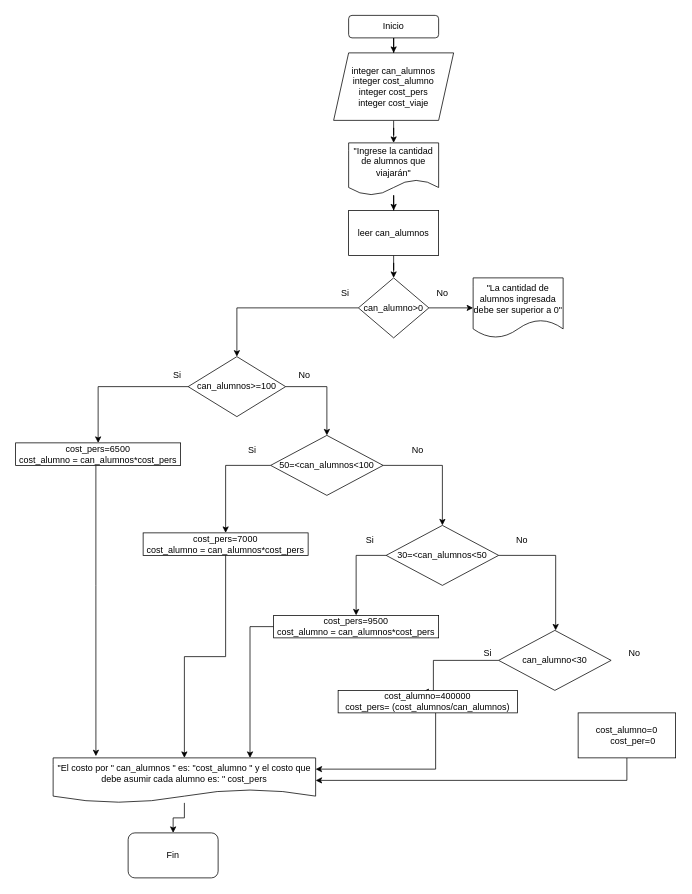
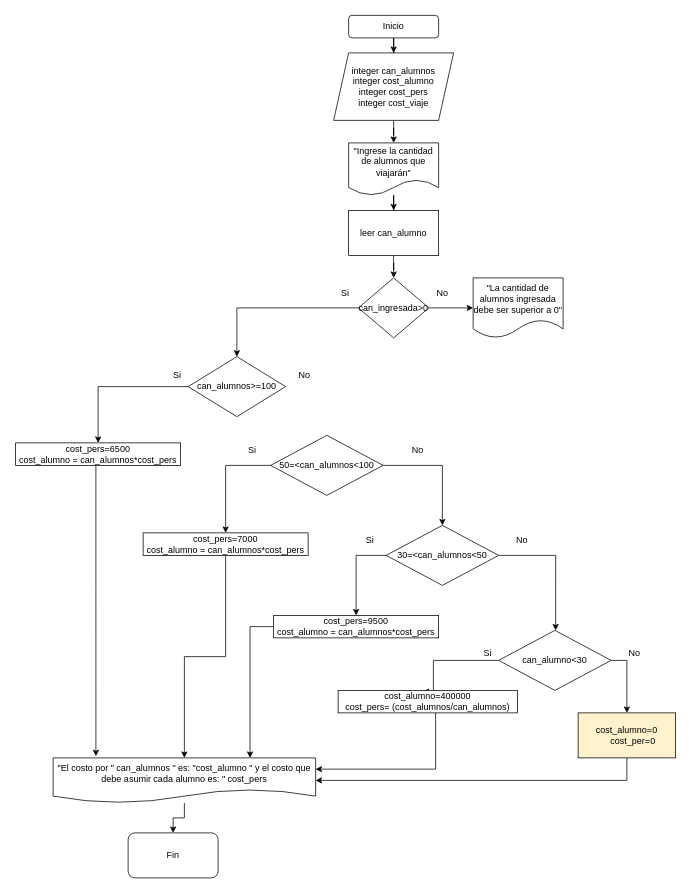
(393, 233) -> (393, 233)
(393, 308) -> (393, 308)
(307, 387) -> none
none -> (619, 660)
(627, 735) -> (627, 735)
